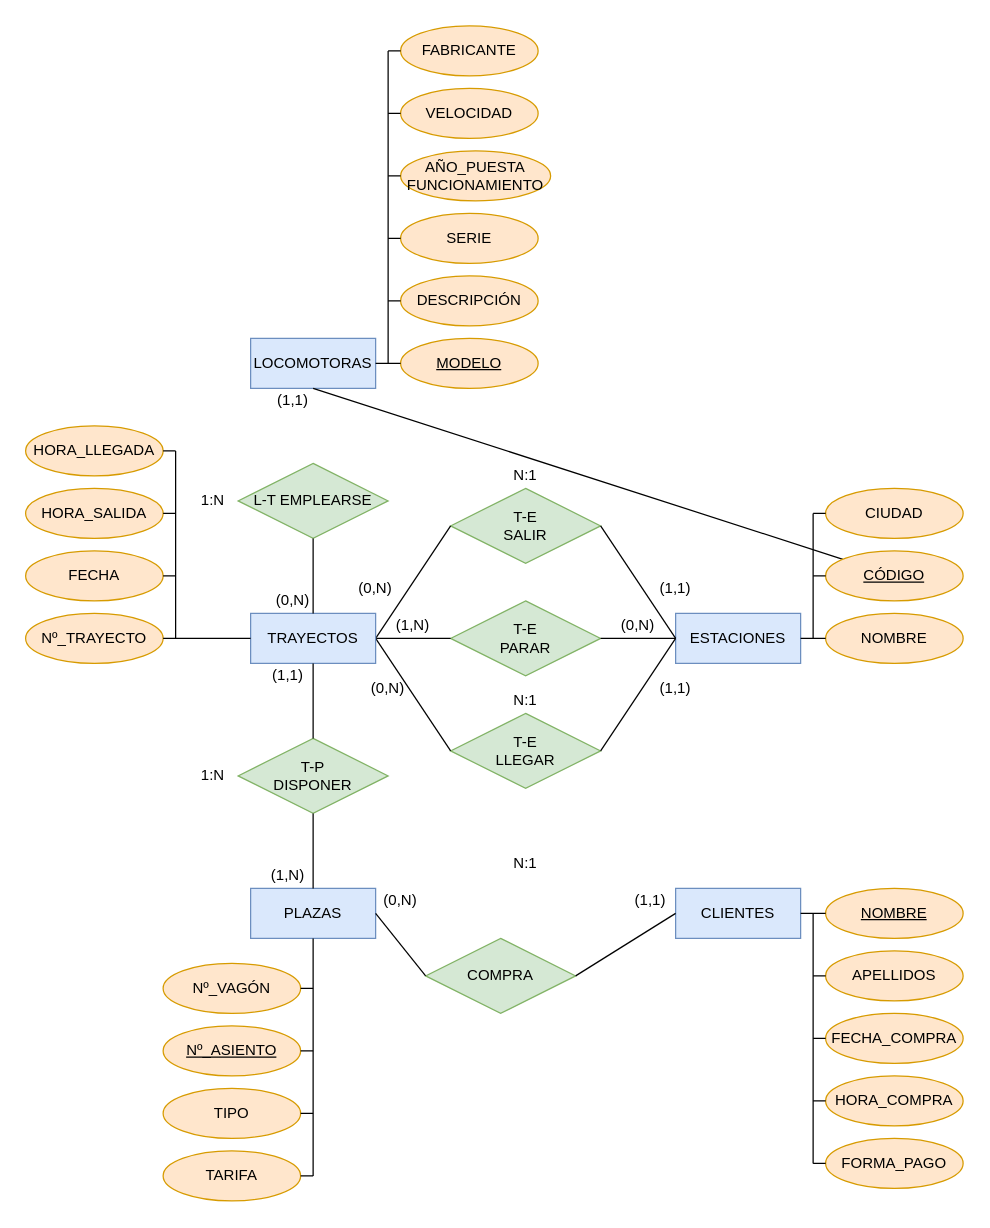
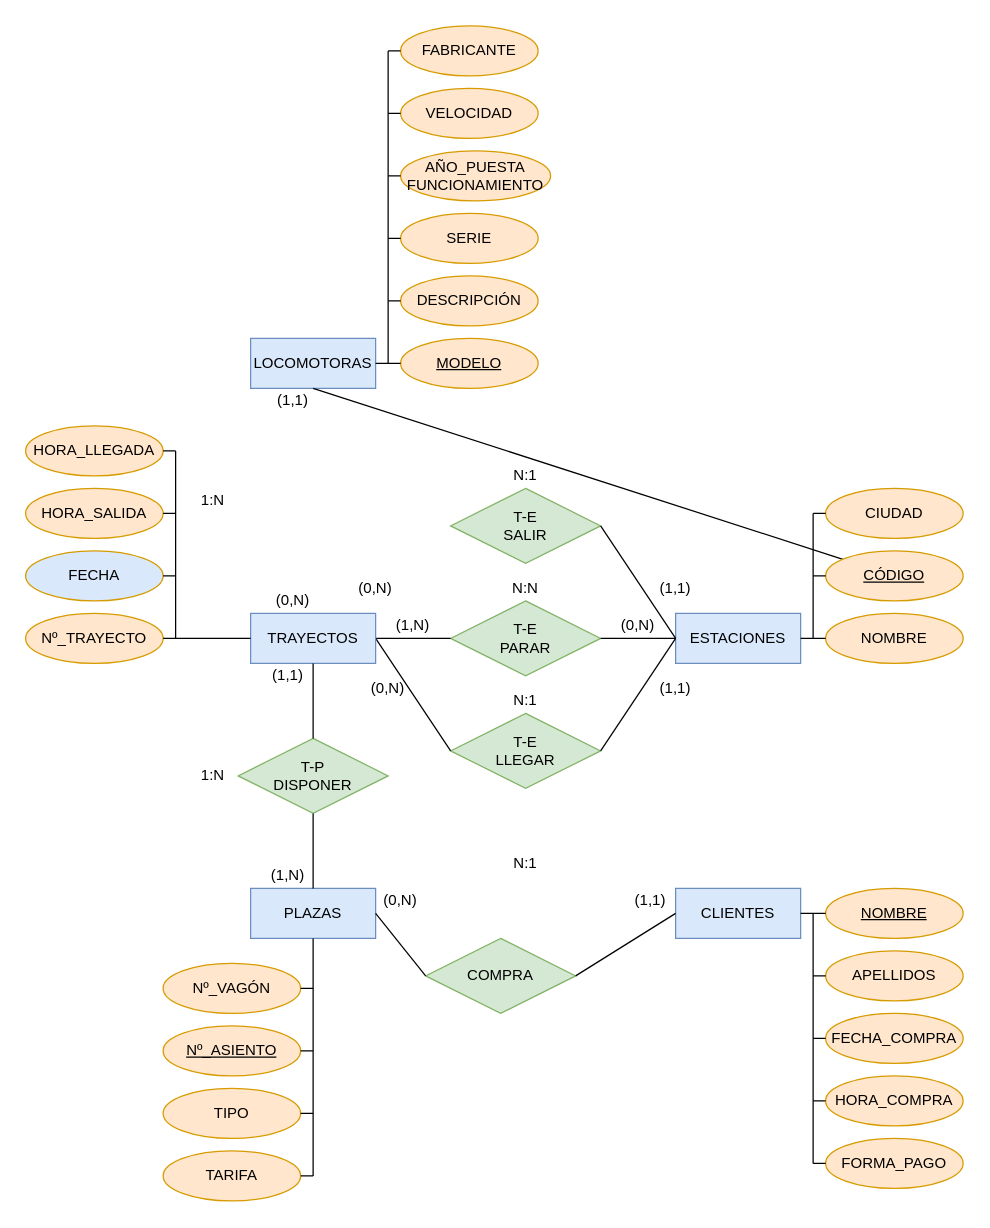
(313, 501) -> none
(94, 576) -> (94, 576)
(313, 576) -> none
(415, 580) -> none
none -> (526, 588)
